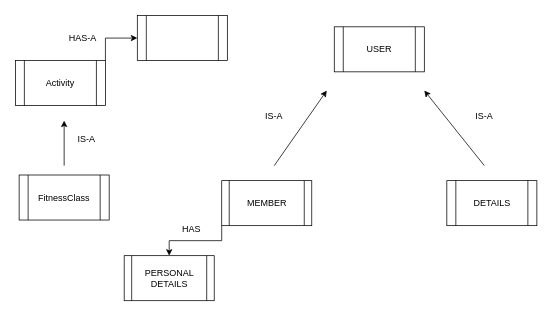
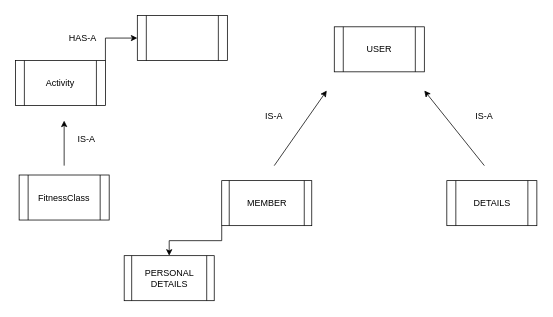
(192, 229) -> none
